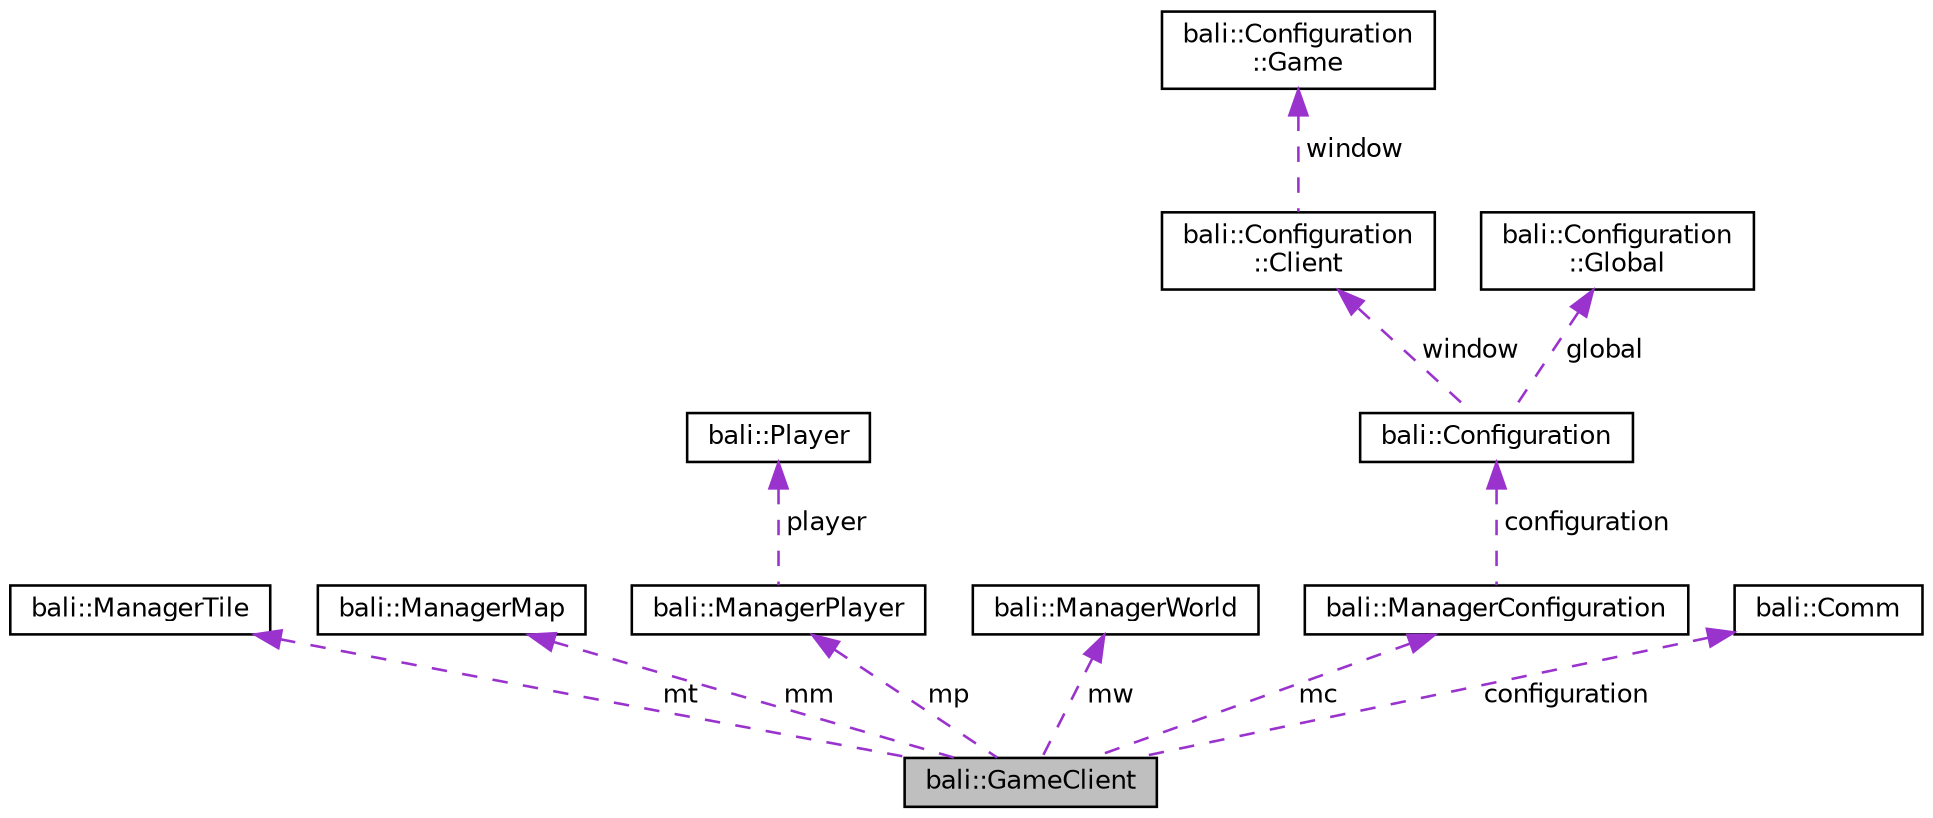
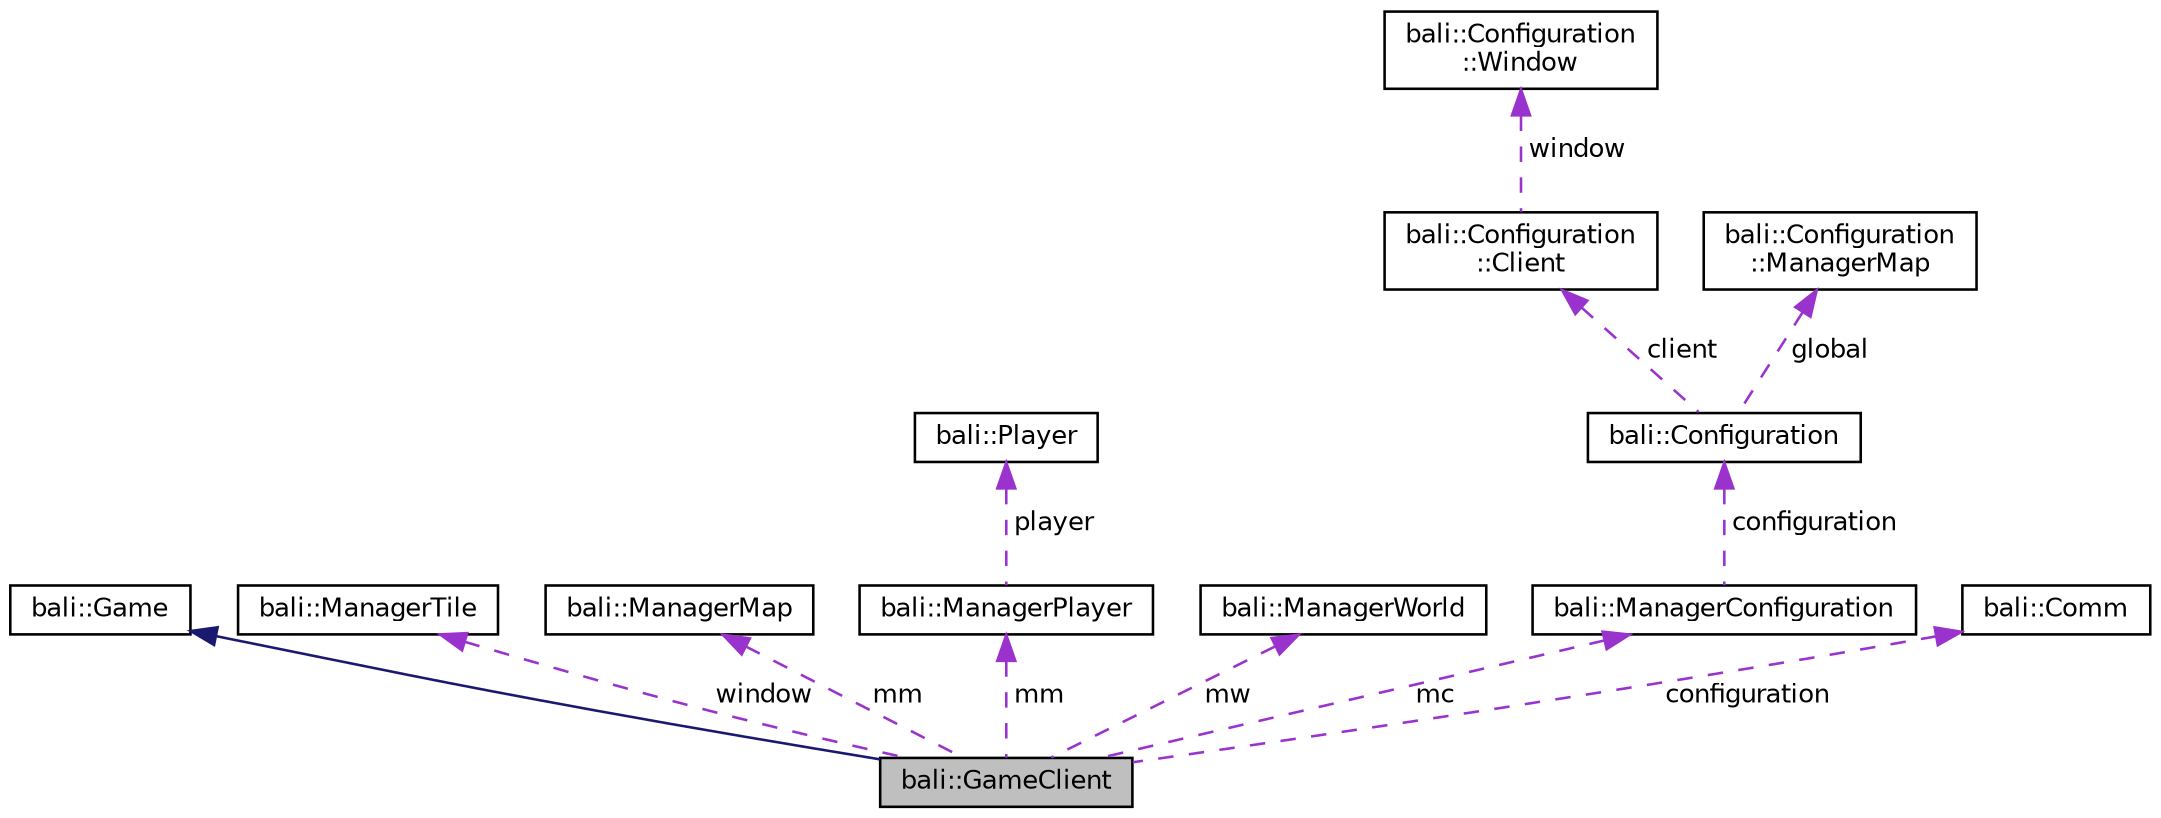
(1298, 50) -> (1521, 50)
(1618, 251) -> (1840, 251)
(1467, 351) -> (1679, 351)
none -> (100, 610)
(677, 696) -> (761, 696)
(945, 696) -> (1036, 696)
